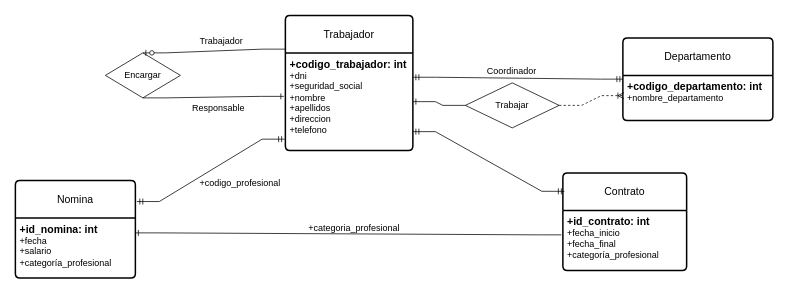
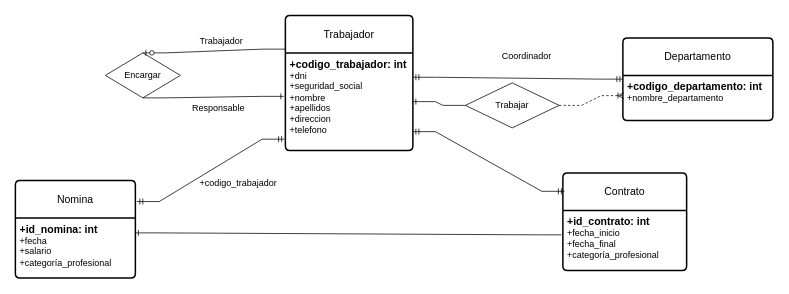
(512, 72) -> (527, 57)
(244, 184) -> (244, 184)
(359, 229) -> none
